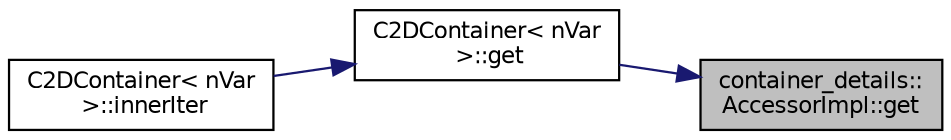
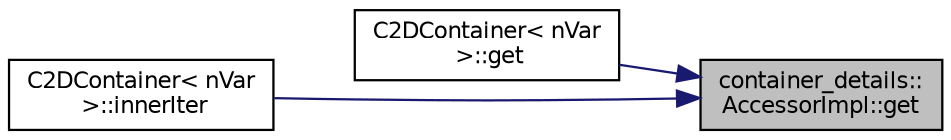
(303, 72) -> (476, 100)
